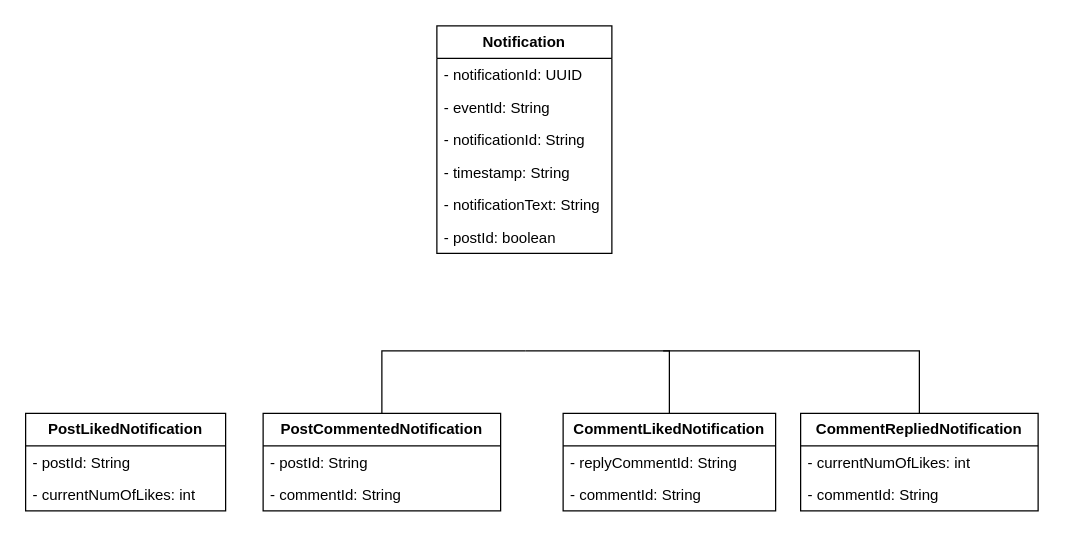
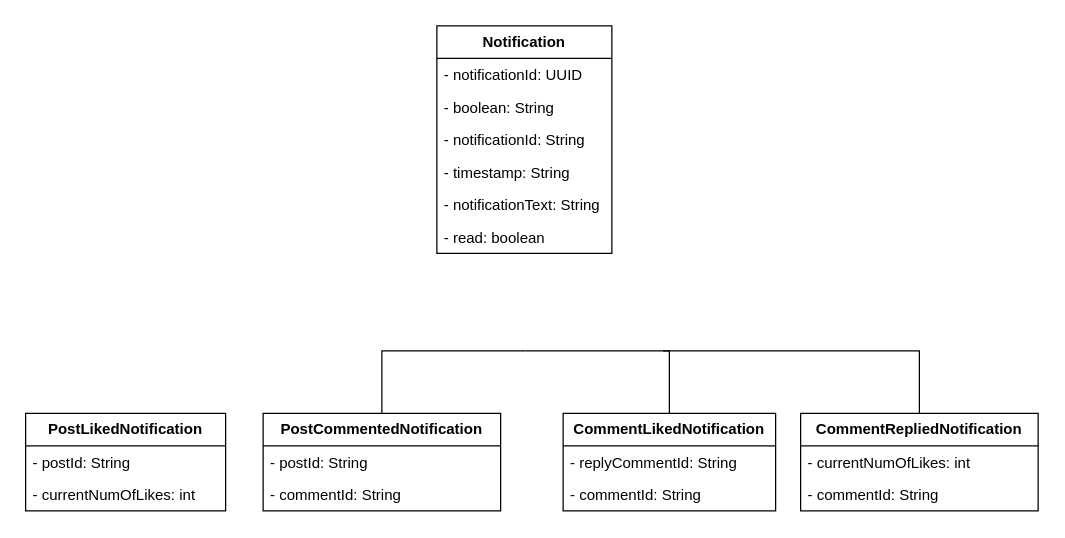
(508, 108) -> (506, 108)
(508, 238) -> (500, 238)
